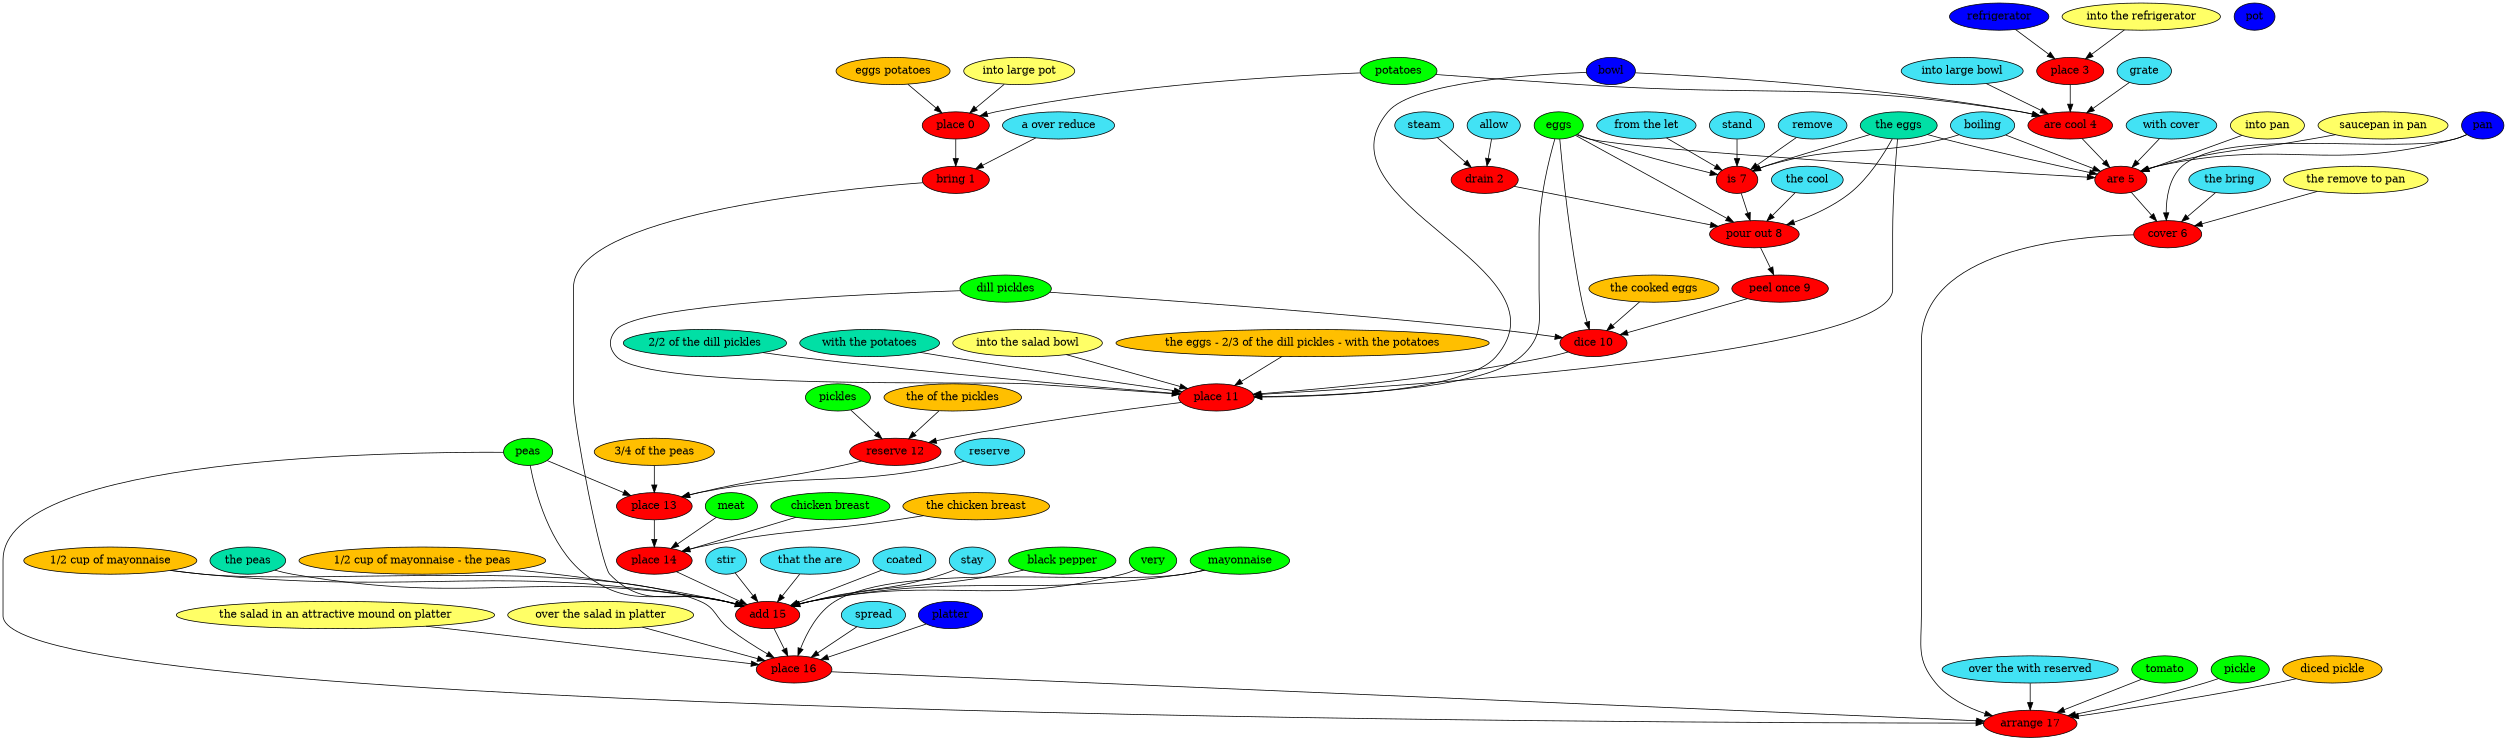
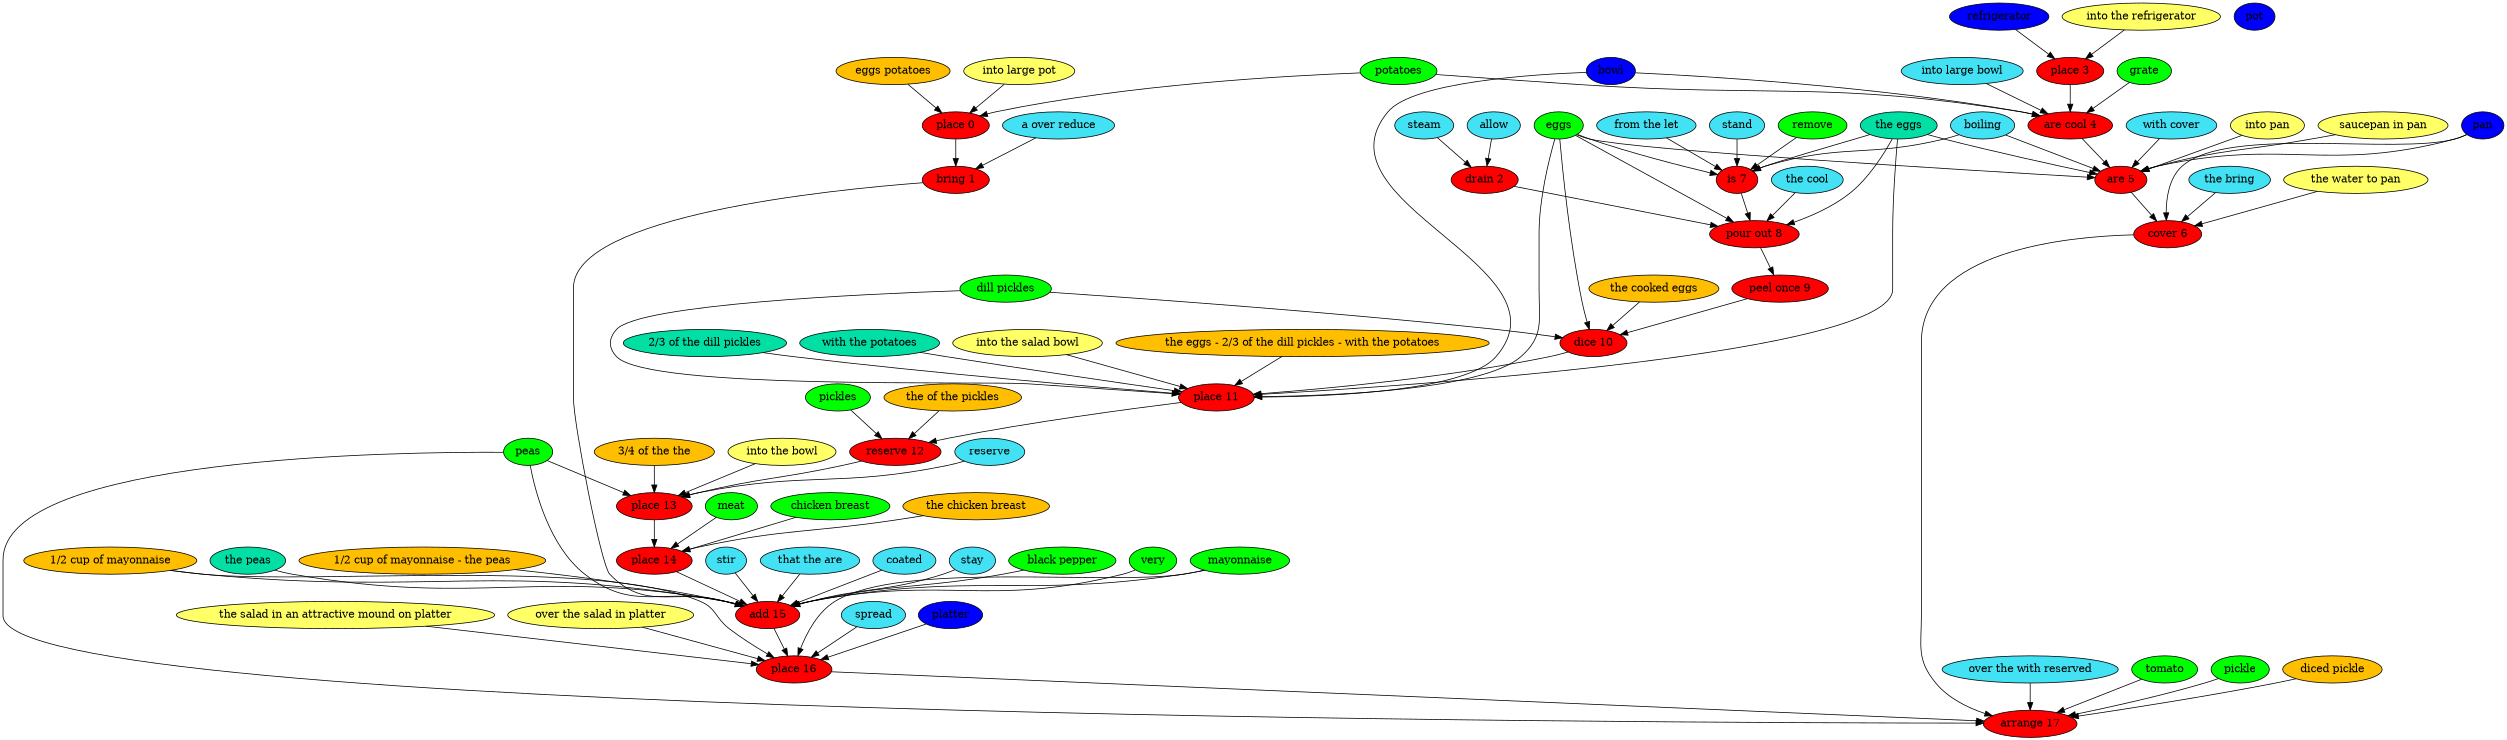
(2144, 71) -> (2144, 71)
(1813, 125) -> (1813, 125)
(2356, 180) -> (2356, 180)
(705, 343) -> (705, 343)
(654, 452) -> (654, 452)
none -> (782, 452)
